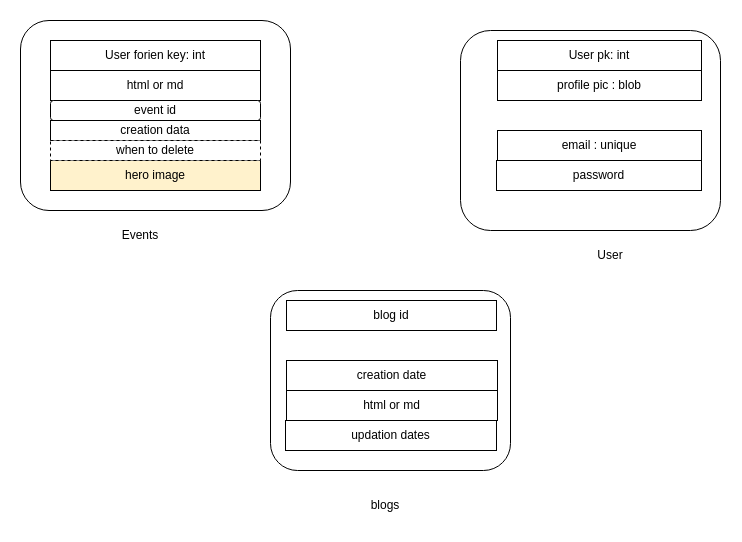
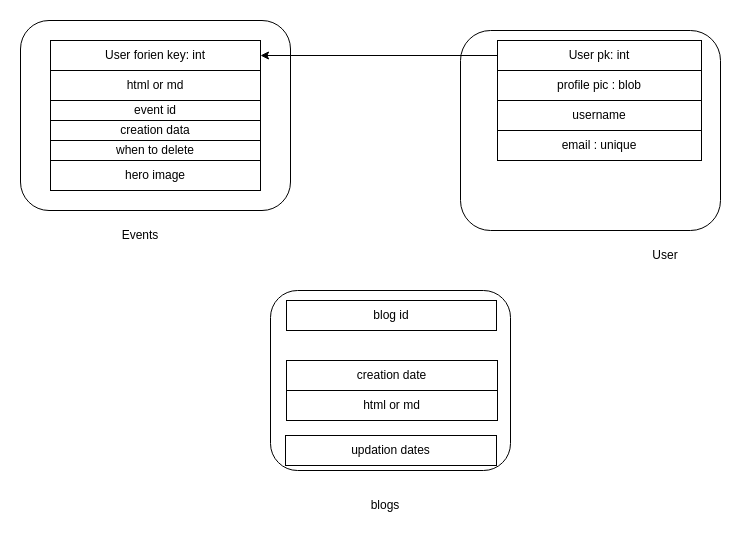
none -> (382, 56)
(156, 111) -> (156, 111)
none -> (600, 116)
(156, 151) -> (156, 151)
(156, 176) -> (156, 176)
(599, 176) -> none
(611, 256) -> (666, 256)
(391, 436) -> (391, 451)
